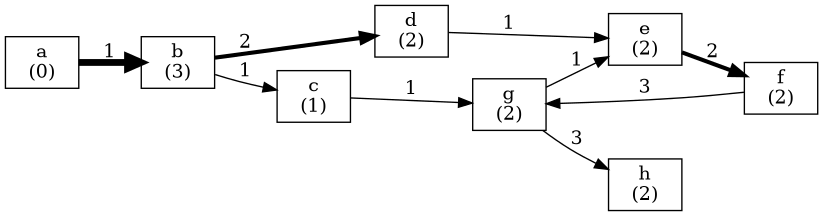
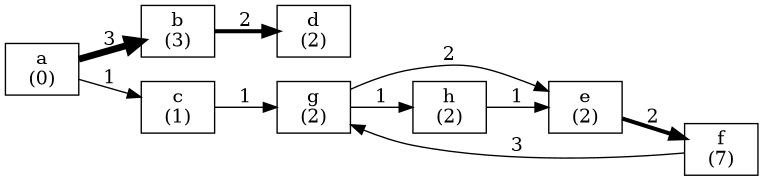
(521, 35) -> (511, 107)
(110, 52) -> (110, 40)
(577, 60) -> (450, 55)
(239, 82) -> (103, 86)
(781, 88) -> (721, 149)
(577, 139) -> (382, 97)
